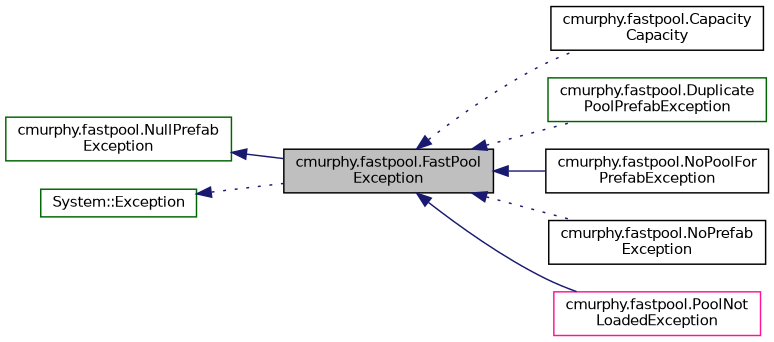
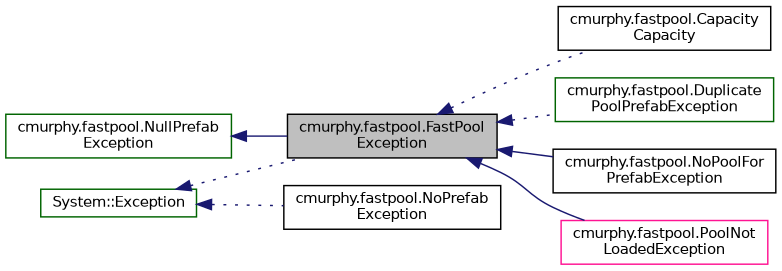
(530, 209) -> (248, 205)
